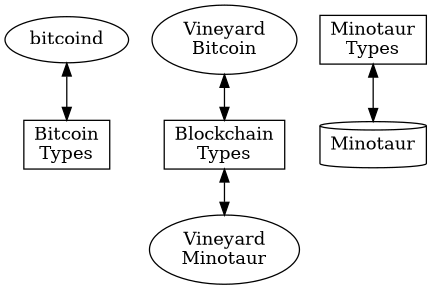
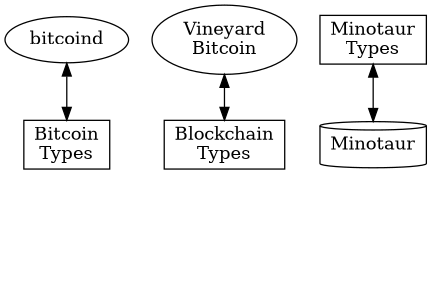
(224, 250) -> none
